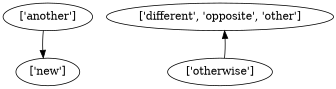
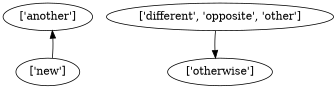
(43, 40) -> (53, 48)
(225, 48) -> (215, 41)
